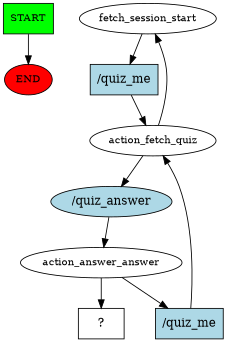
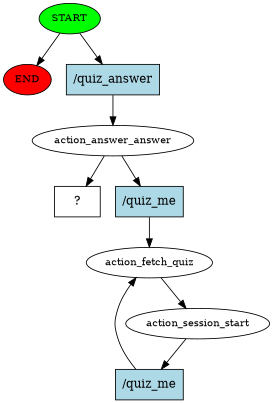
(28, 19) -> (70, 19)
(148, 19) -> (198, 324)
(135, 168) -> (89, 45)
(111, 202) -> (113, 80)
